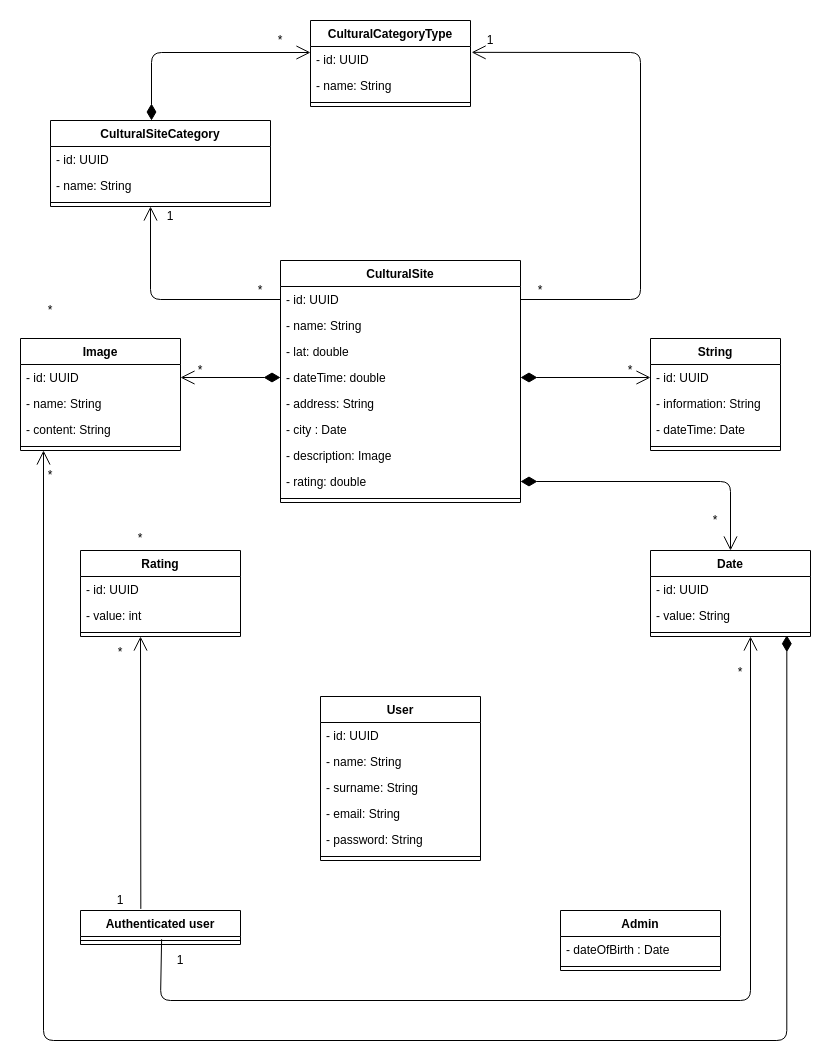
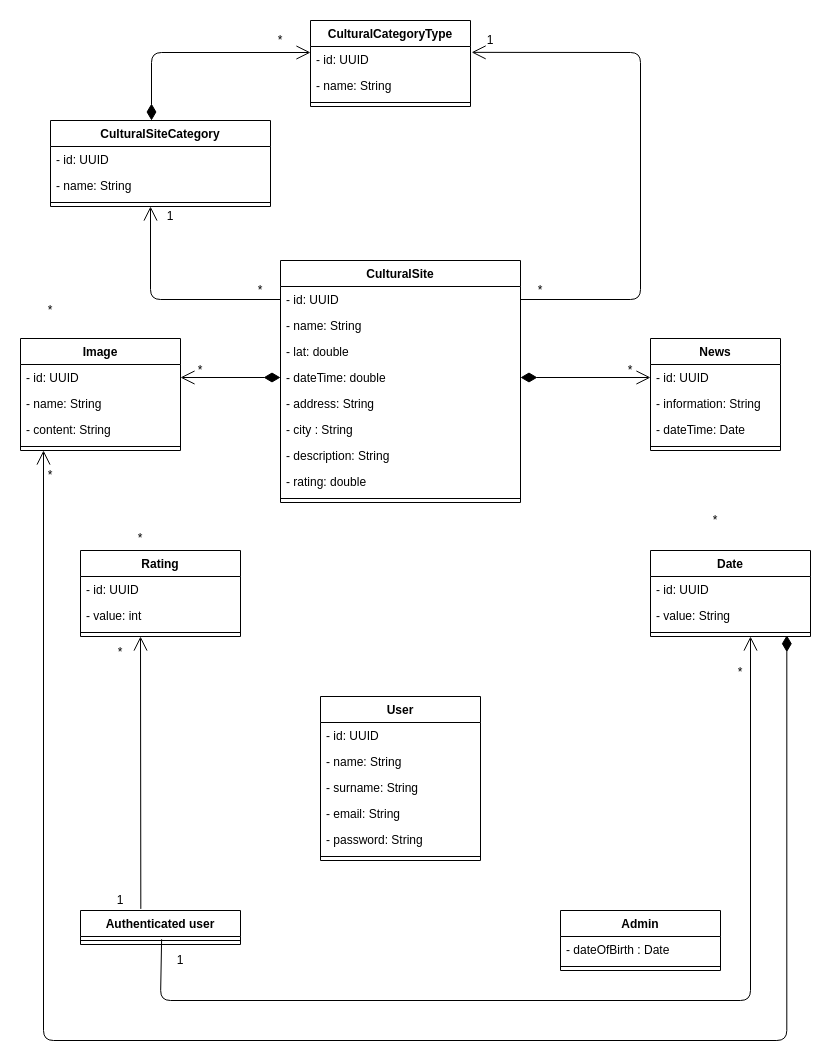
(715, 352) -> (715, 352)
(322, 430) -> (327, 430)
(345, 456) -> (347, 456)
(661, 482) -> none
